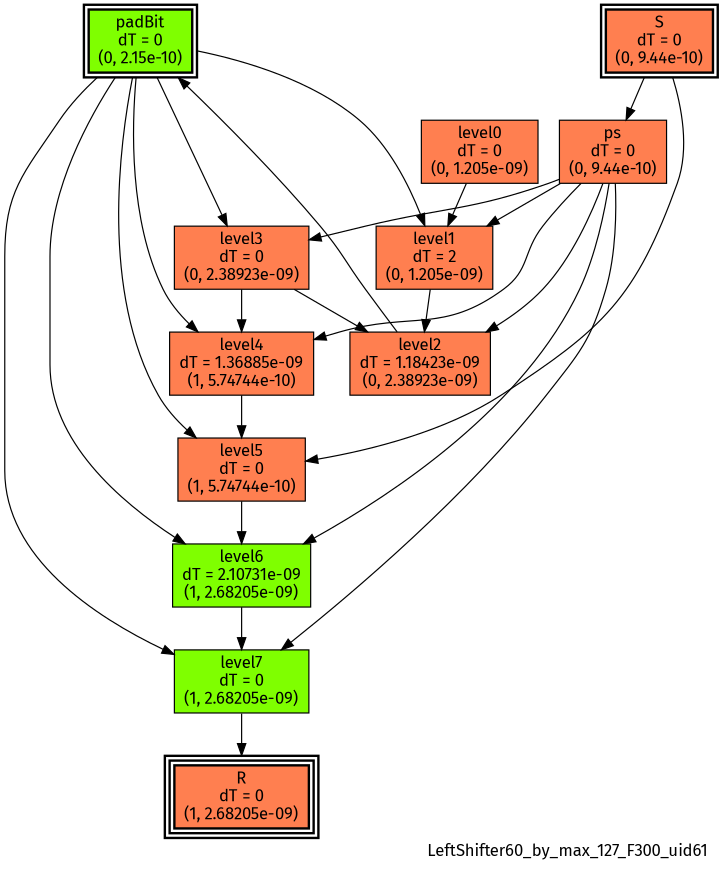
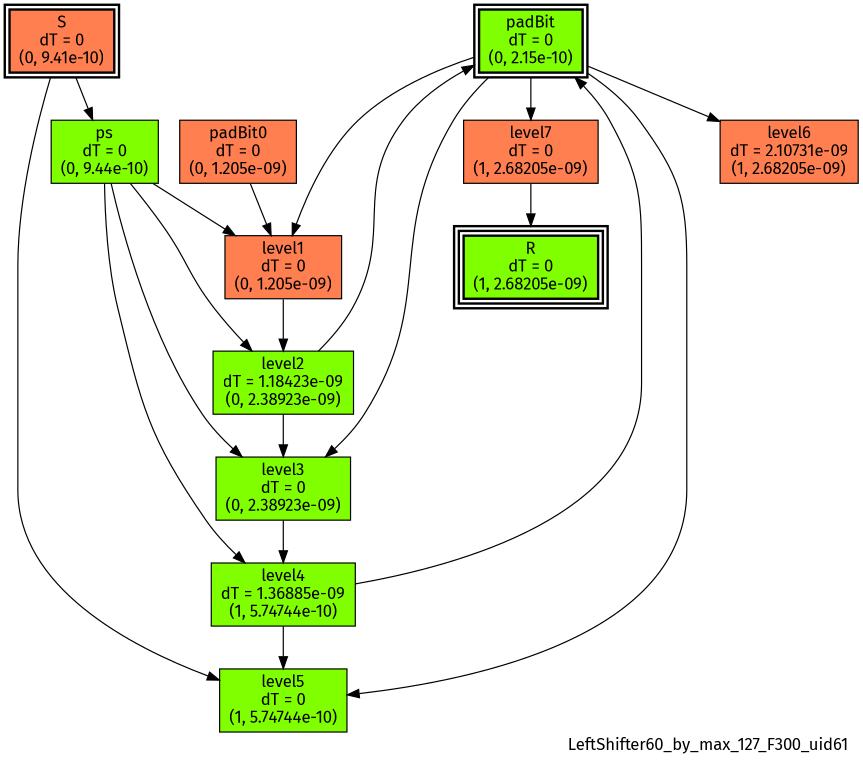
(659, 41) -> (62, 41)
(480, 152) -> (238, 152)
(613, 152) -> (105, 152)
(139, 207) -> (636, 416)
(242, 258) -> (283, 489)
(434, 258) -> (283, 267)
(326, 308) -> (283, 430)
(242, 364) -> (283, 595)
(420, 364) -> (283, 383)
(488, 412) -> none
(505, 444) -> none
(242, 470) -> (283, 700)
(242, 516) -> none
(242, 575) -> (789, 152)
(242, 622) -> none
(242, 681) -> (531, 152)
(242, 797) -> (531, 267)
